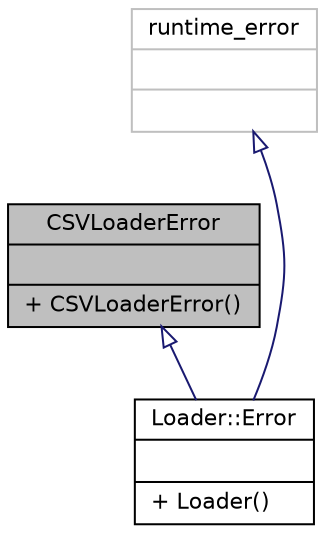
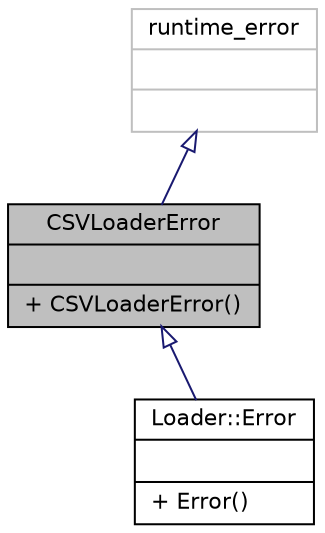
(284, 276) -> (175, 177)
(211, 502) -> (200, 502)
